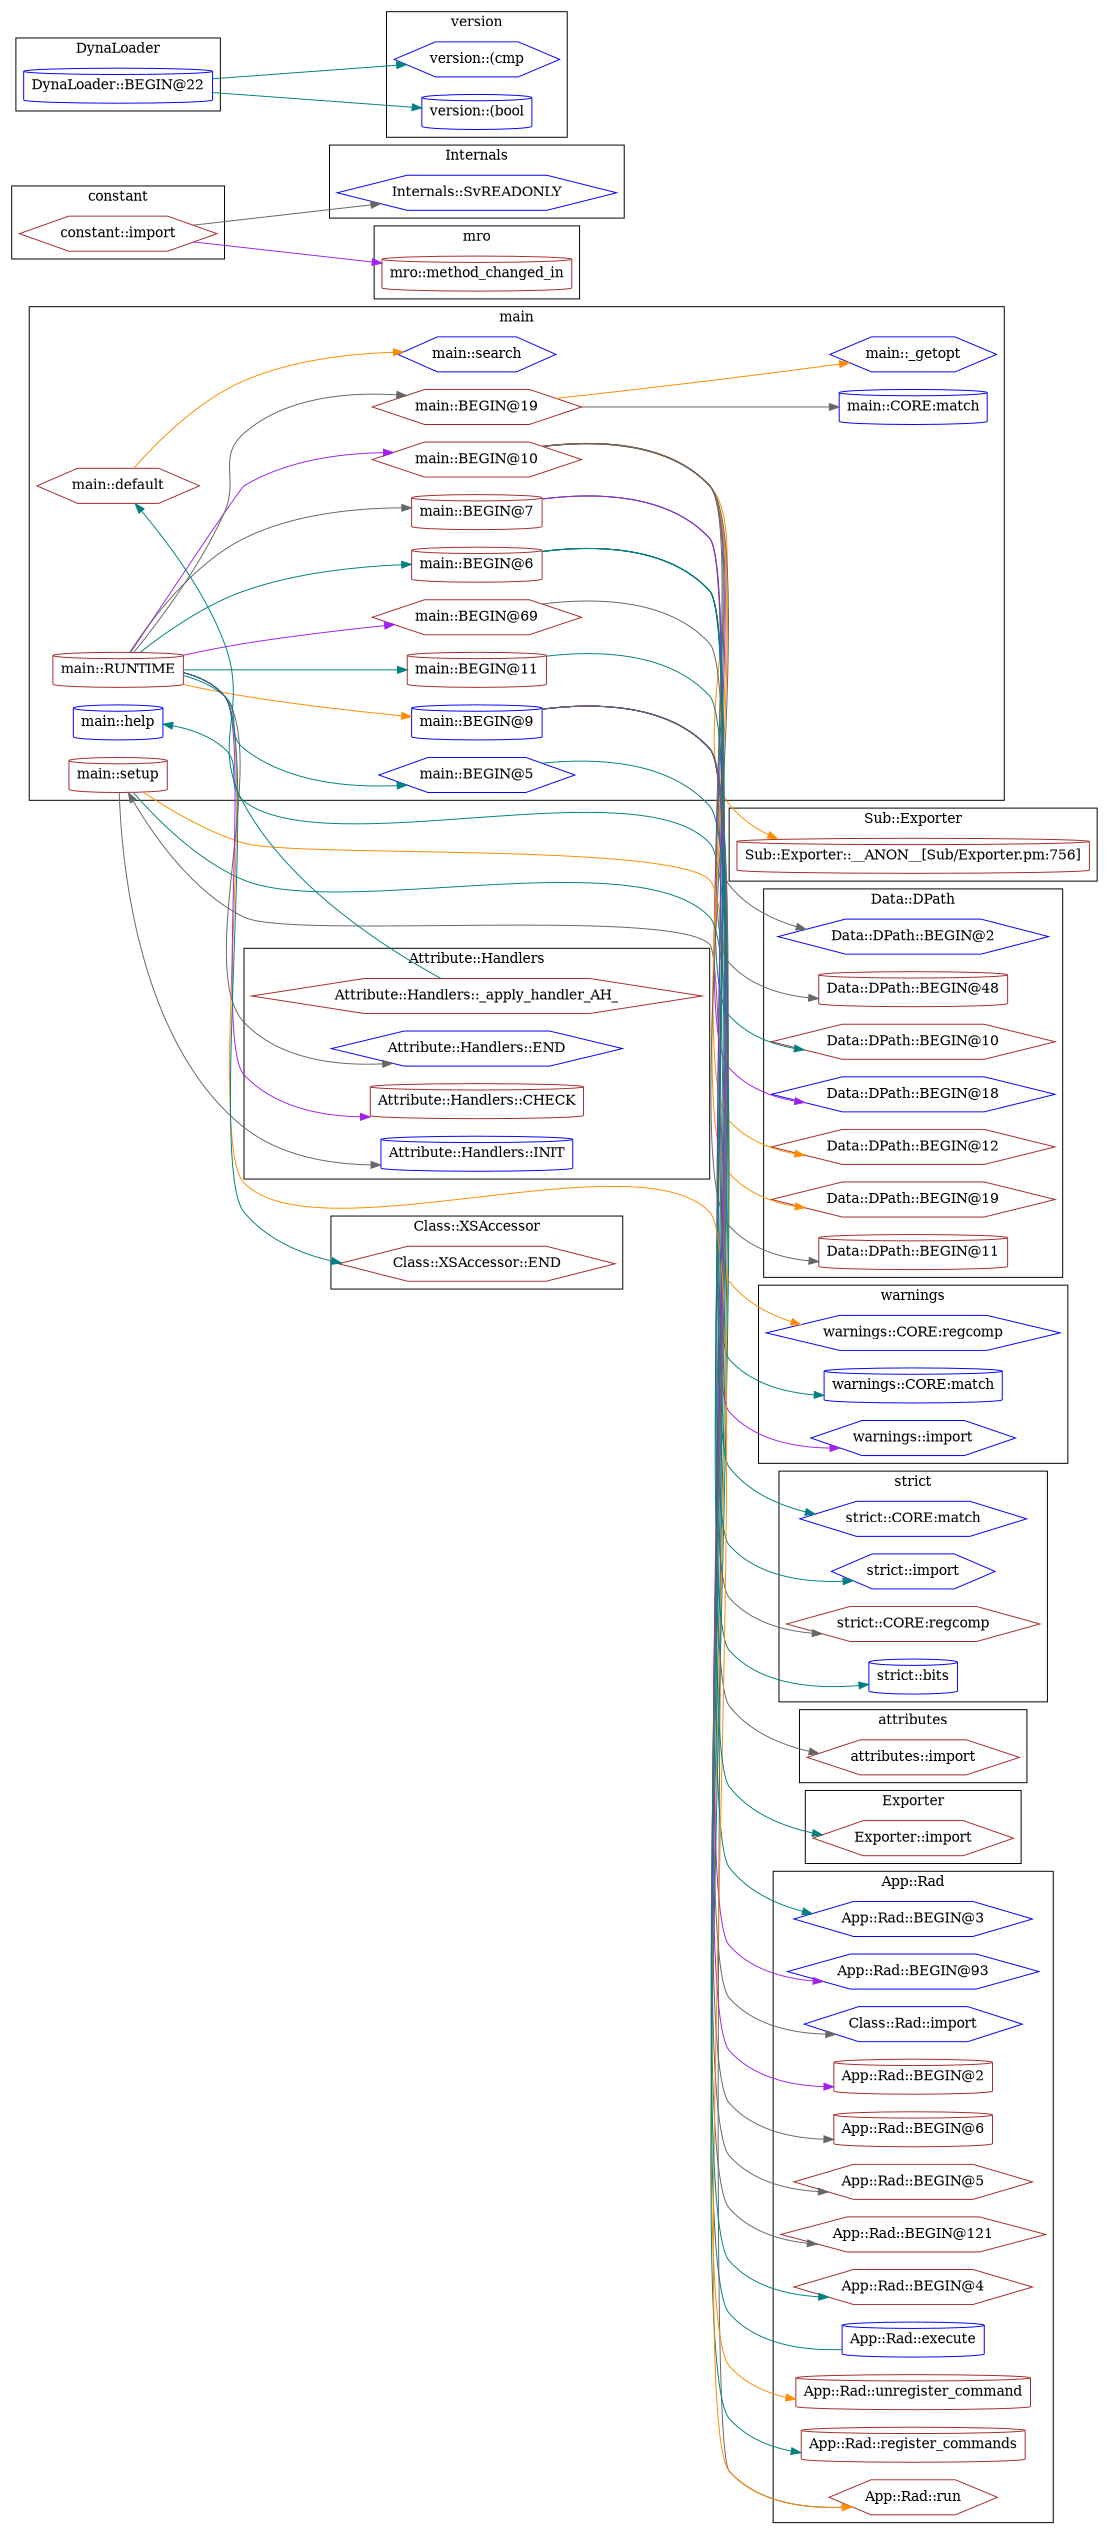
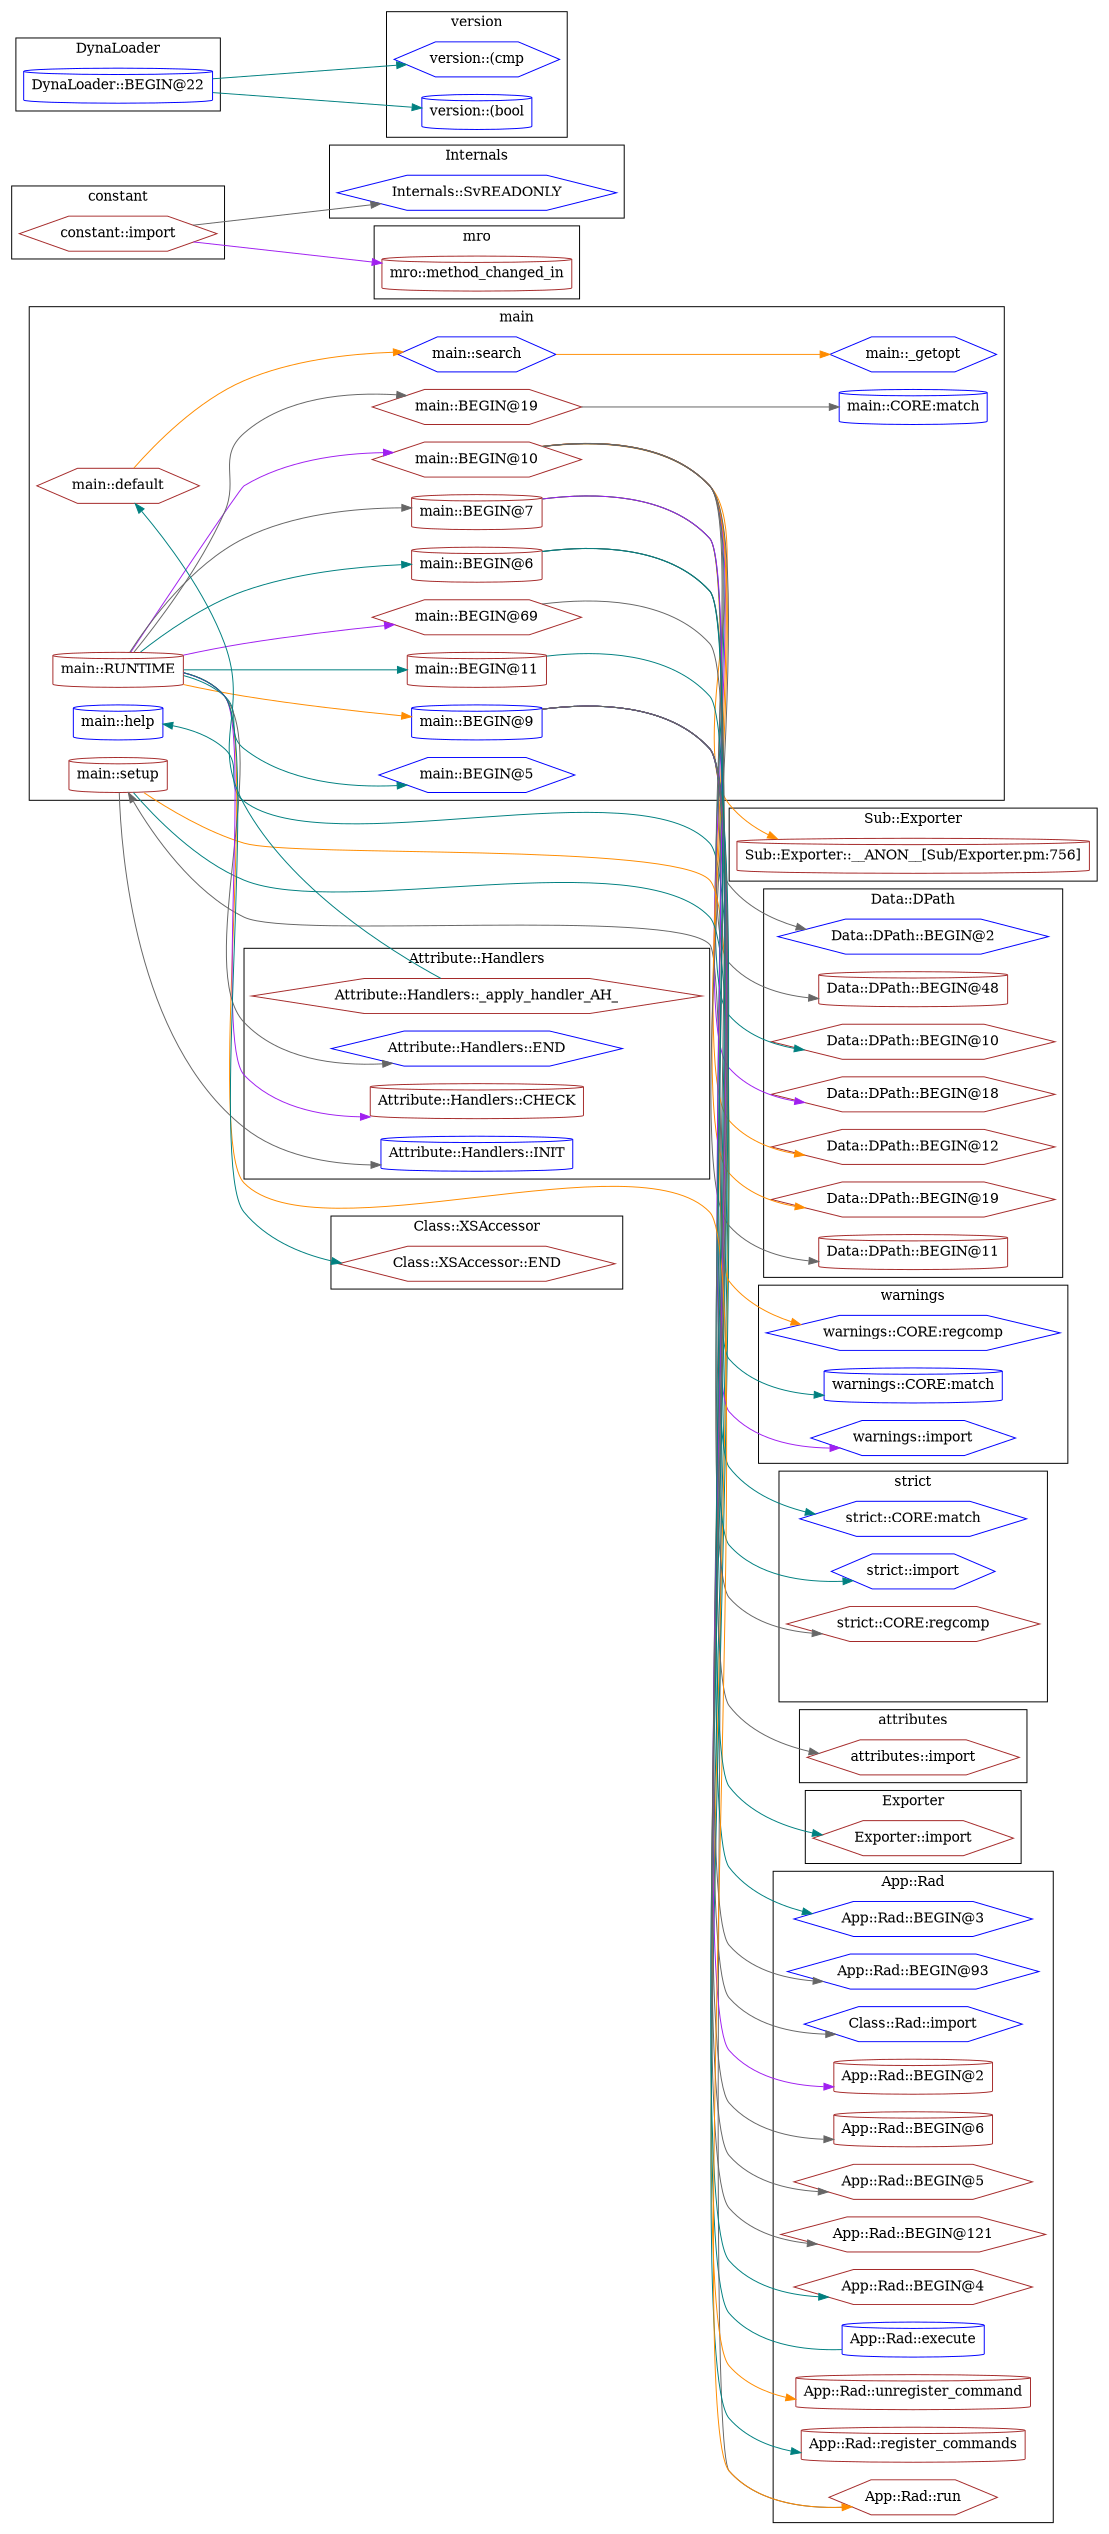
(698, 382) -> (688, 354)
(913, 1094) -> (913, 1094)
(721, 1304) -> (721, 1304)
(720, 1493) -> (721, 1465)
(913, 1677) -> none
